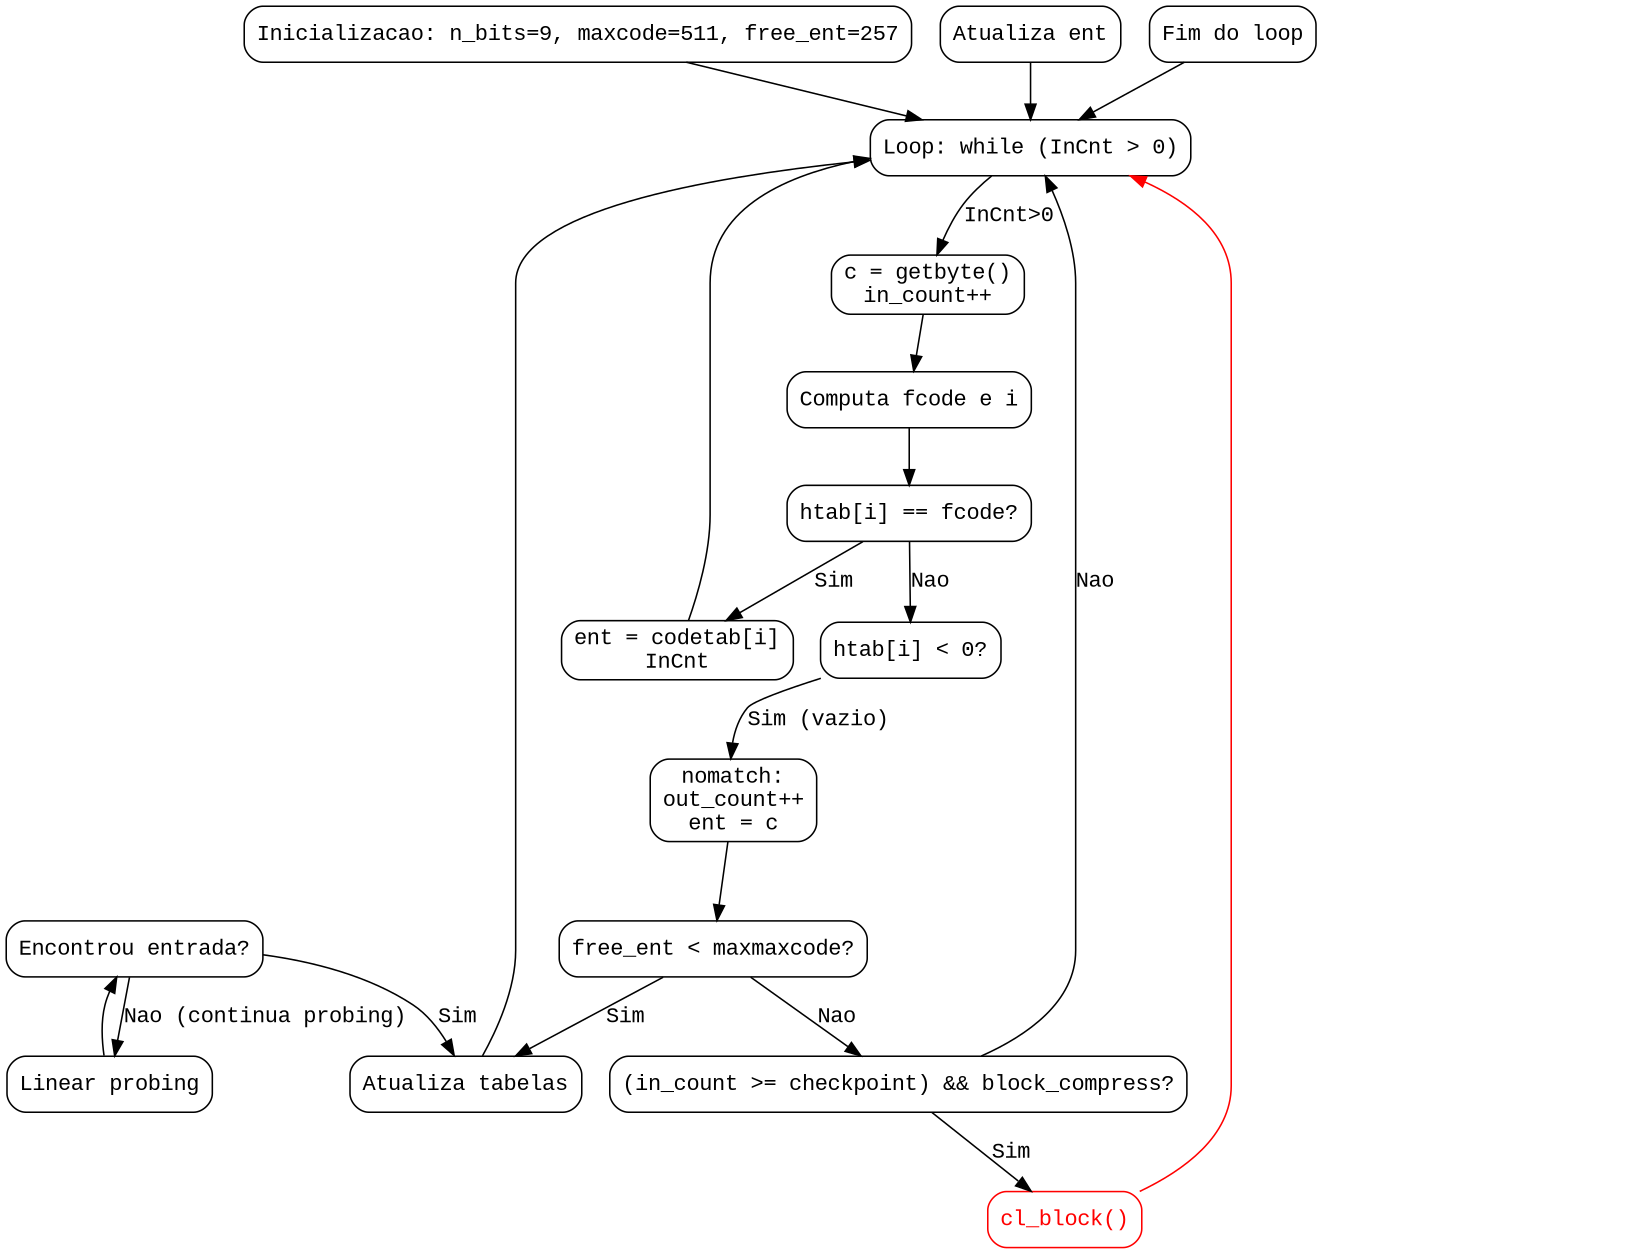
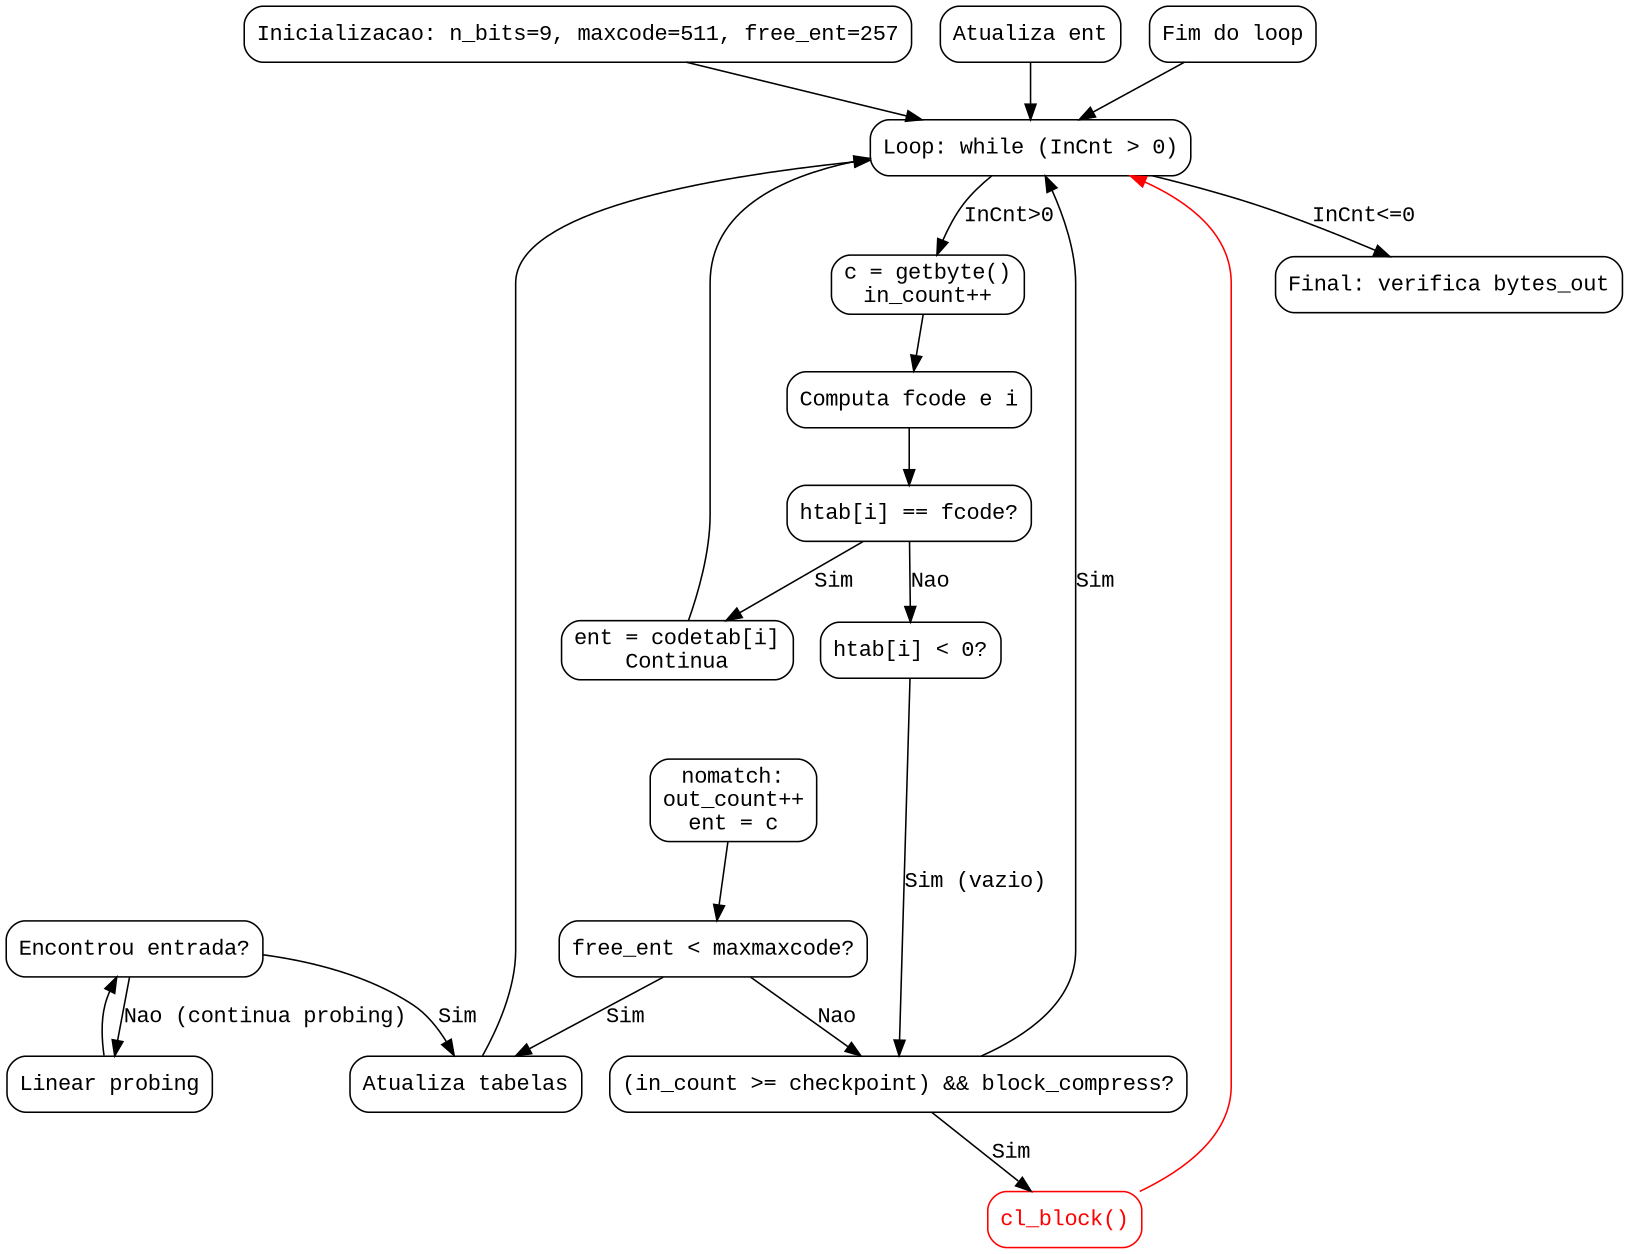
none -> (1449, 285)
(1095, 581) -> (1095, 581)
(677, 650) -> (677, 650)
(765, 698) -> (905, 859)
